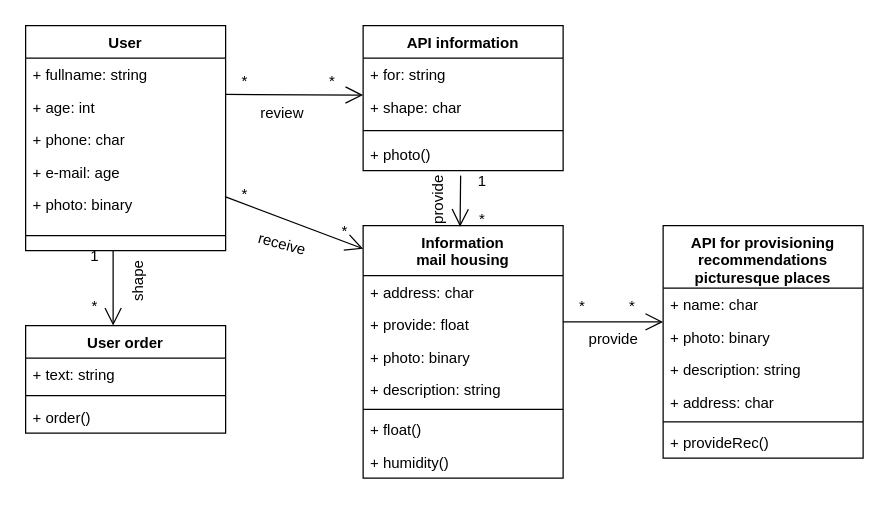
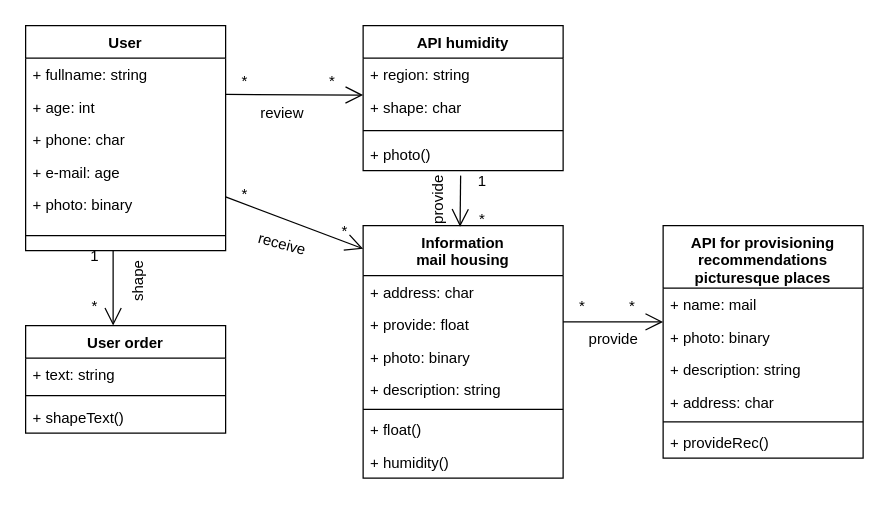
(463, 43) -> (463, 43)
(417, 75) -> (427, 75)
(715, 305) -> (711, 305)
(68, 418) -> (85, 418)
